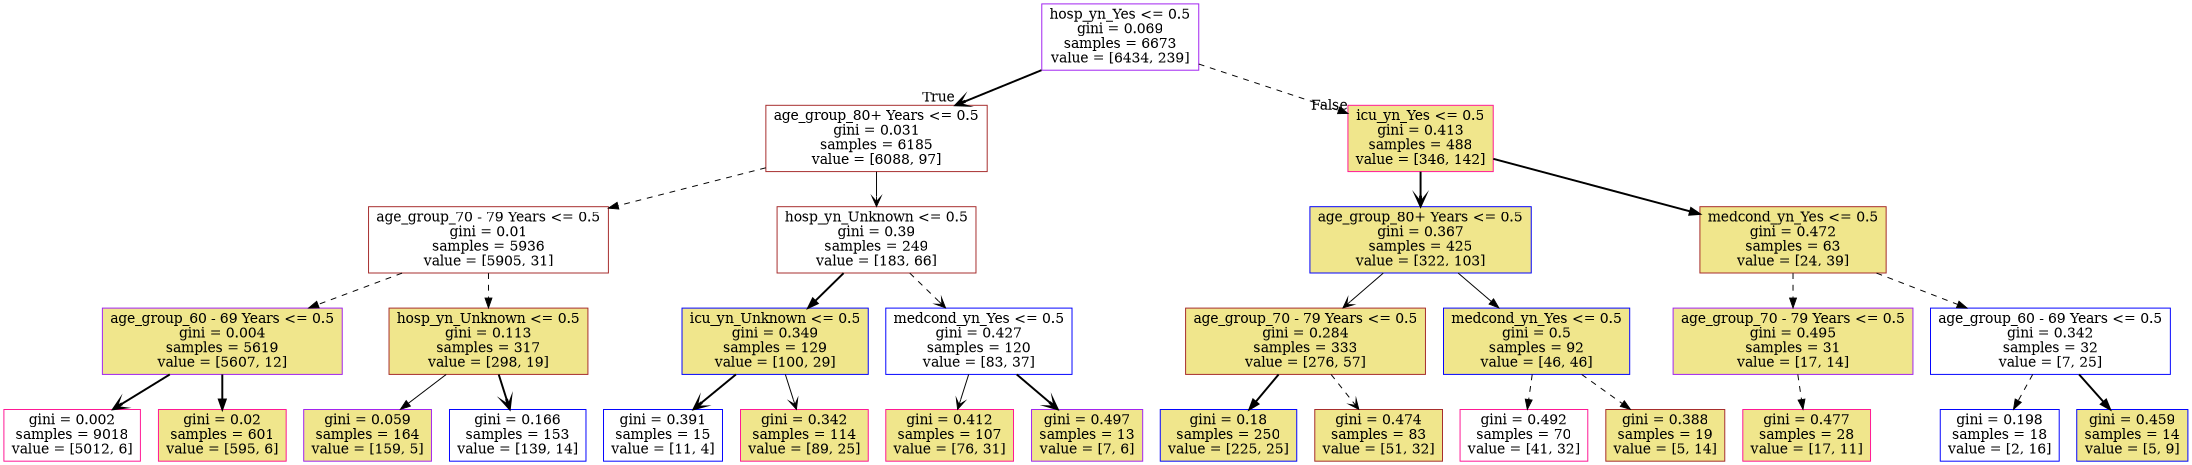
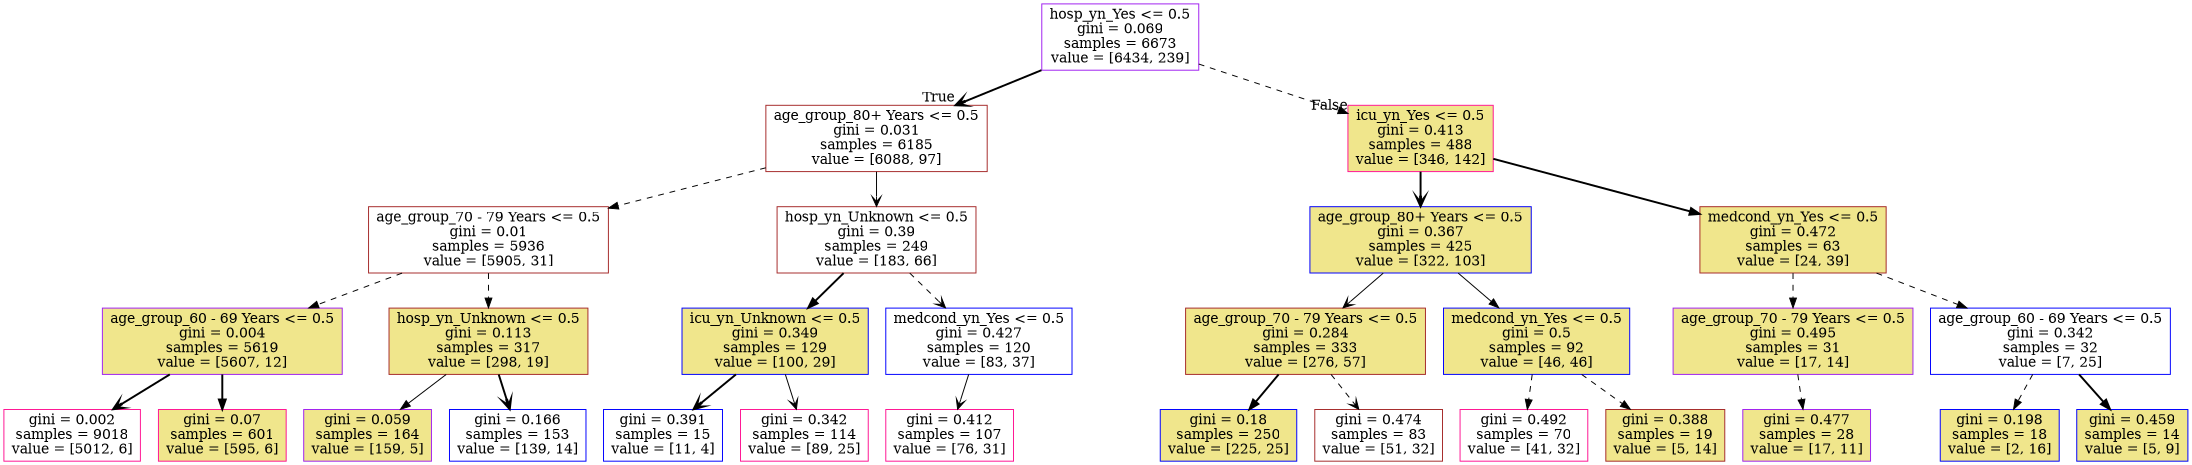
(222, 435) -> (222, 435)
(804, 435) -> (804, 435)
(950, 435) -> (950, 435)
(1087, 435) -> none
(1379, 435) -> (1379, 435)
(1807, 435) -> (1807, 435)
(2000, 435) -> (2000, 435)
